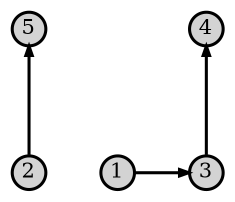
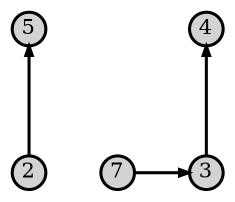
(118, 173) -> (118, 173)
